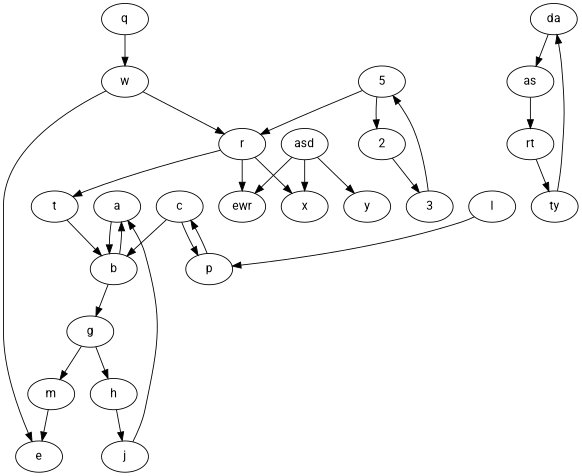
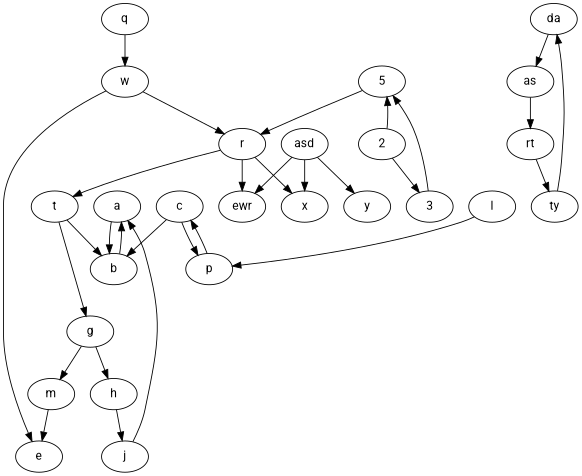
(376, 108) -> (388, 117)
(104, 296) -> (71, 265)
